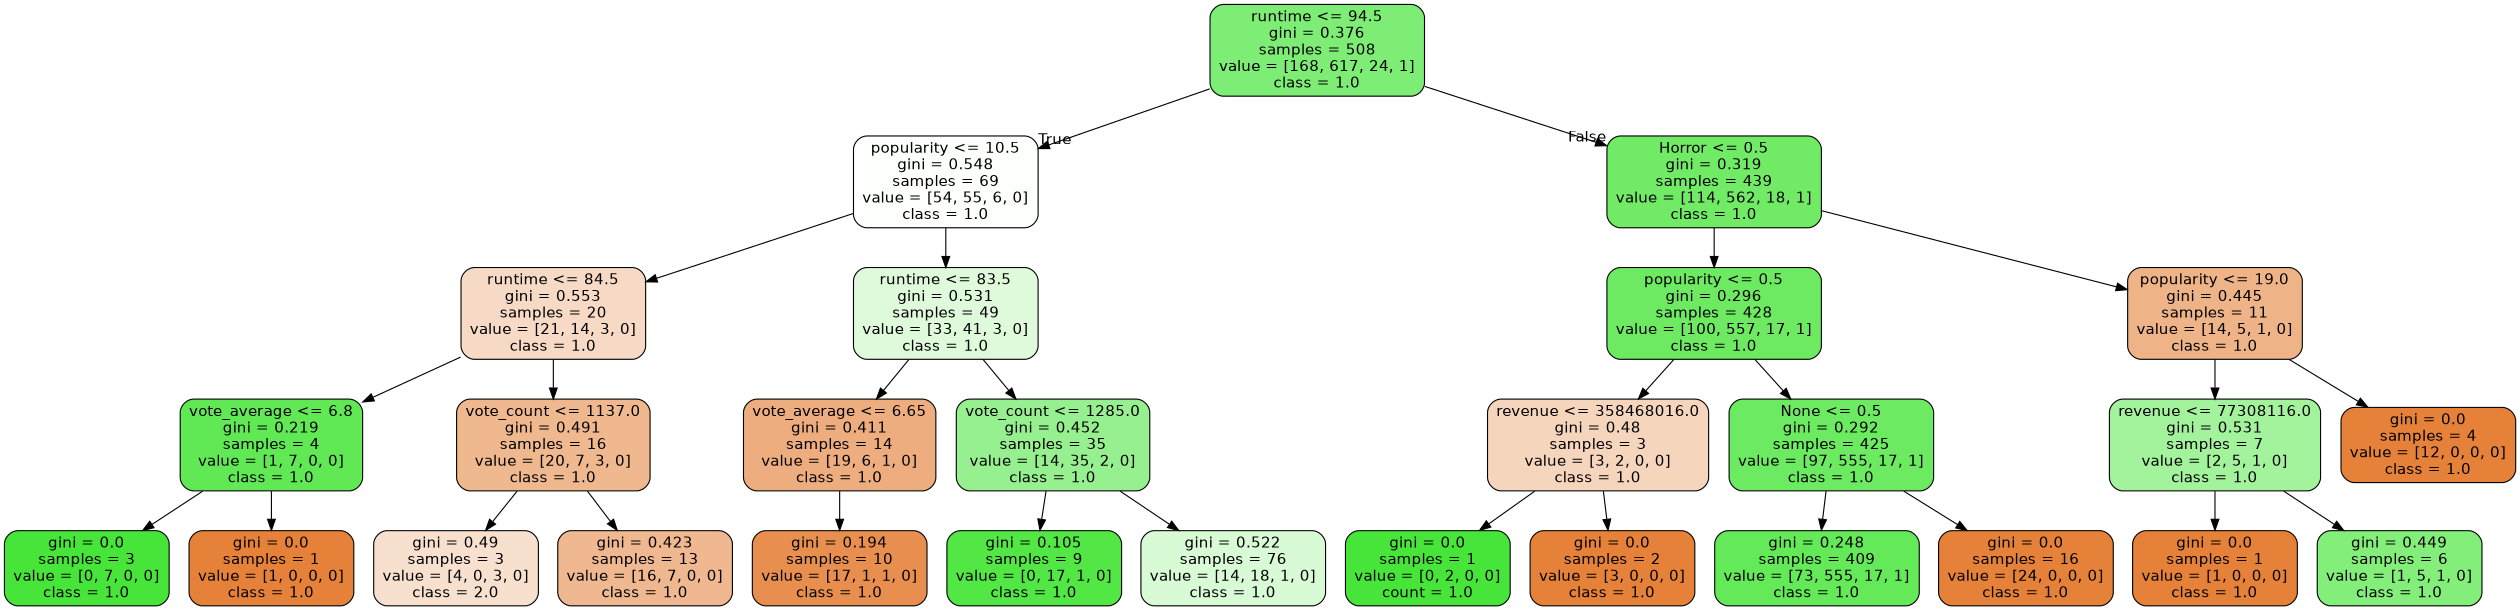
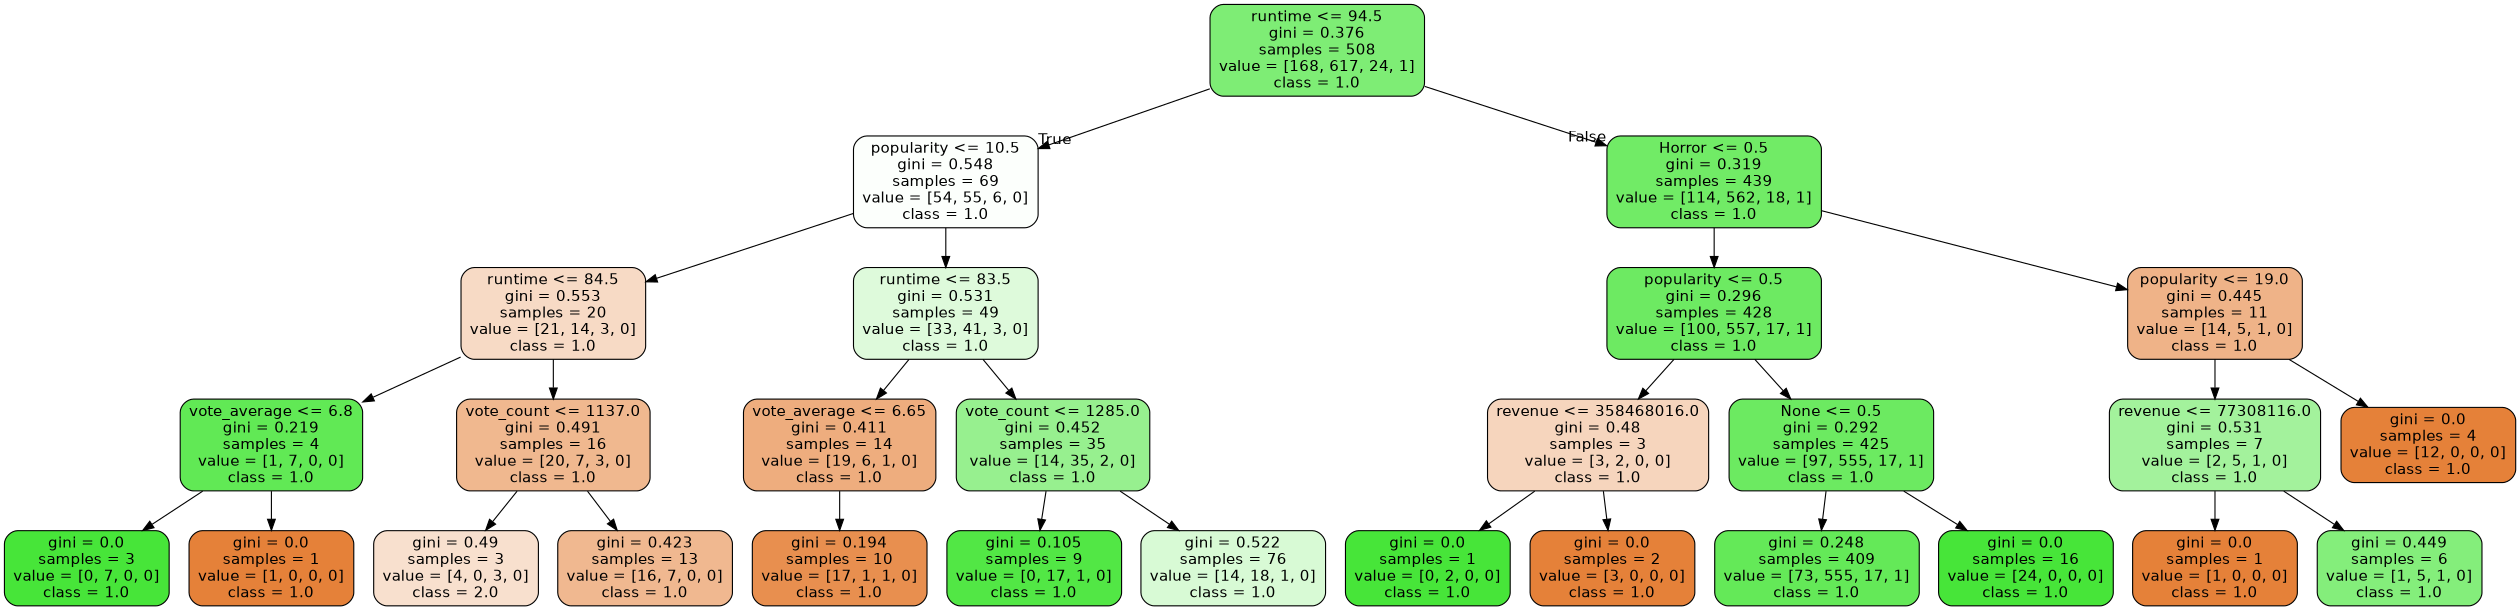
(1428, 568) -> (1428, 568)
(2026, 568) -> (2026, 568)
